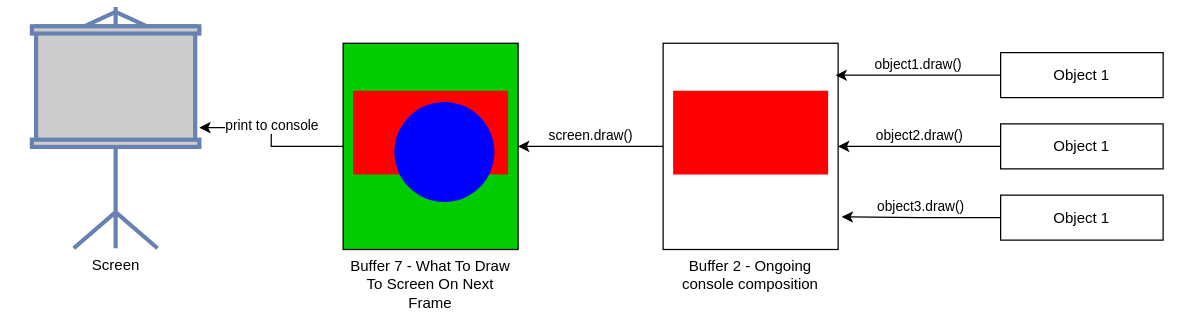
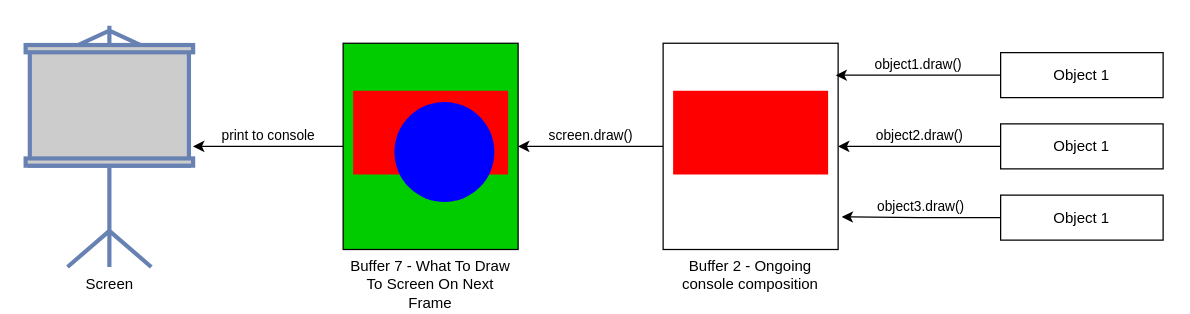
(116, 128) -> (109, 146)
